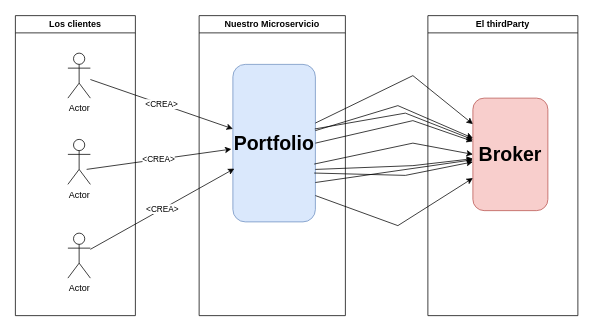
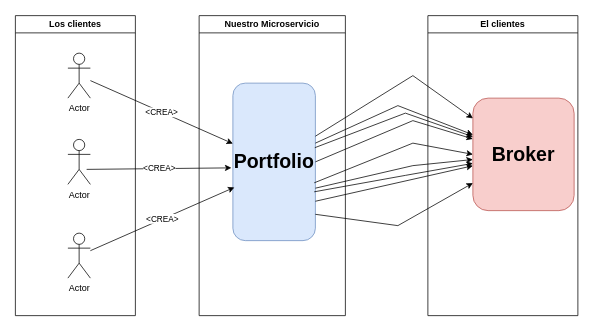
(503, 24) -> (503, 24)
(274, 143) -> (274, 162)
(510, 154) -> (524, 154)
